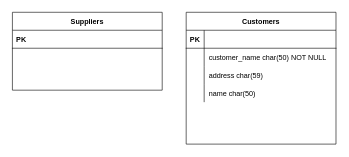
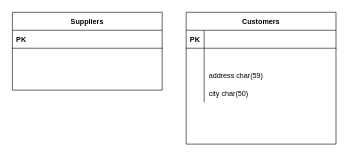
(270, 57) -> none
(234, 94) -> (233, 94)
